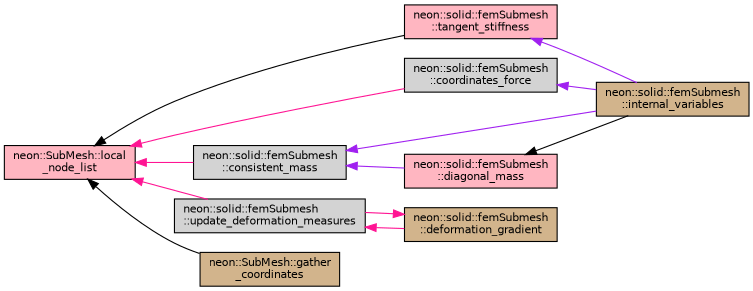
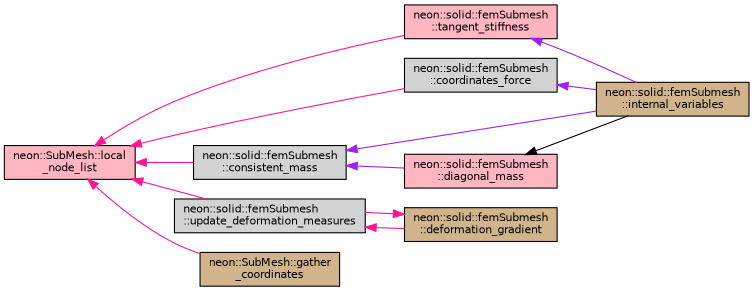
(249, 75) -> (249, 75)
(145, 225) -> (145, 225)
